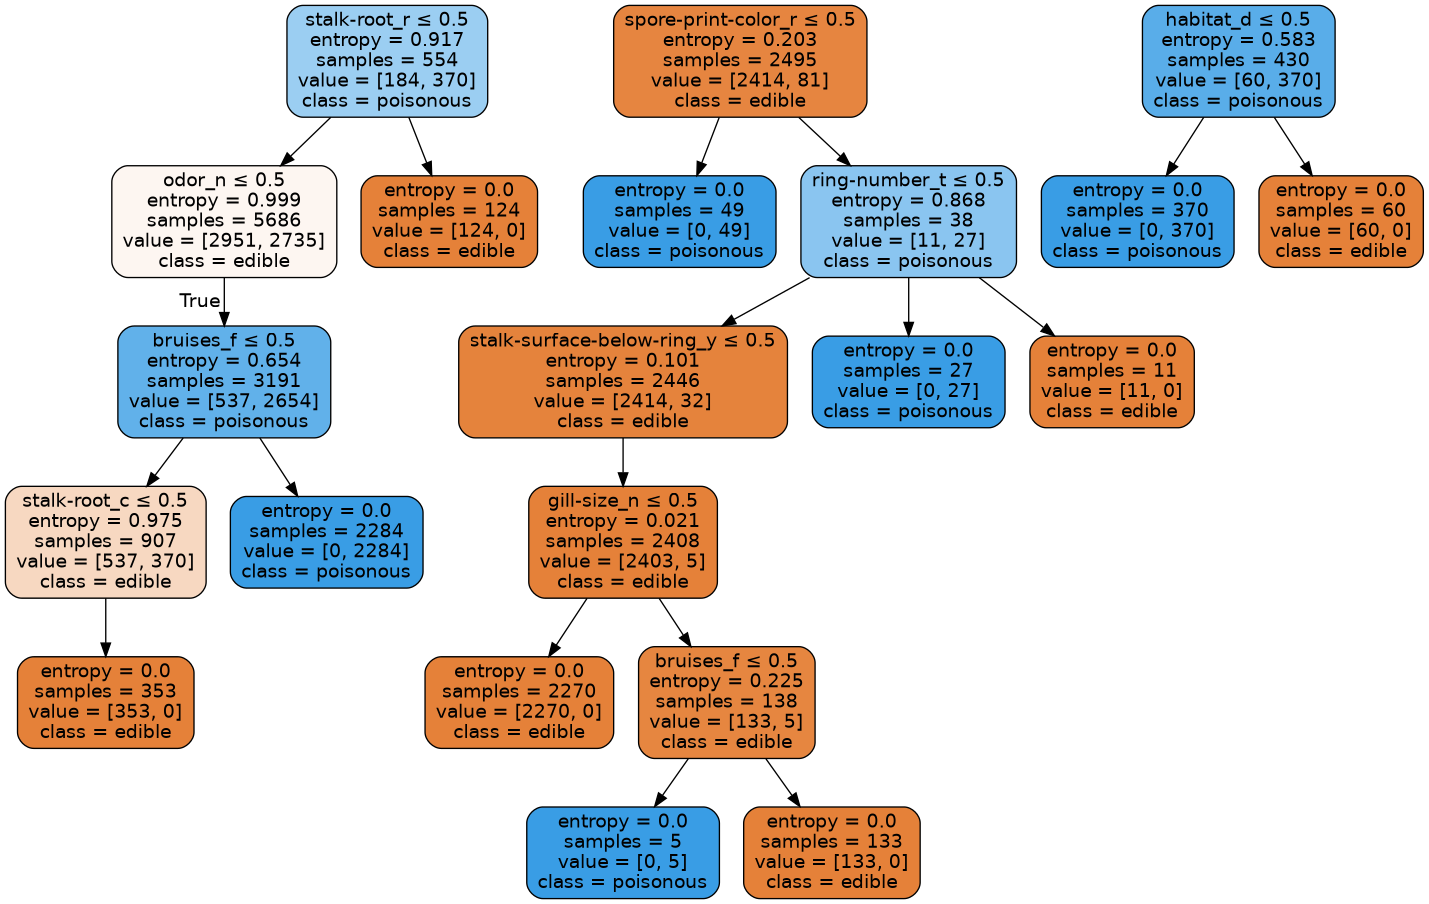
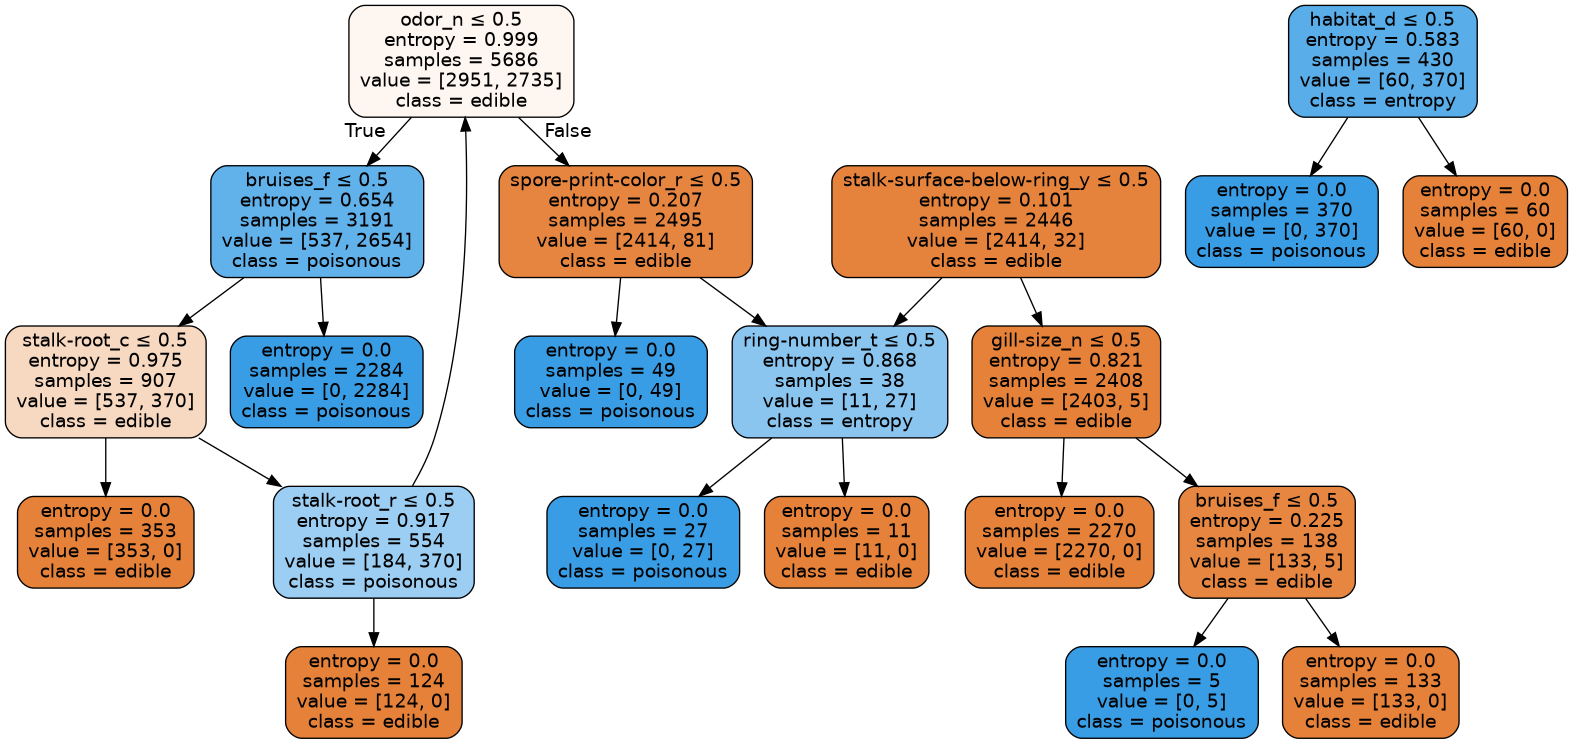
(740, 40) -> (626, 201)
(1239, 101) -> (1383, 101)
none -> (539, 137)
(909, 261) -> (840, 422)
(772, 298) -> (923, 297)
none -> (234, 459)
(623, 521) -> (1066, 361)
